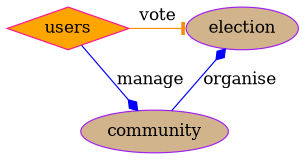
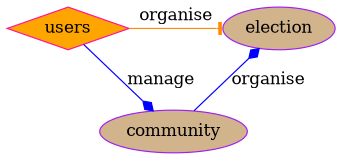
(158, 16) -> (176, 16)
